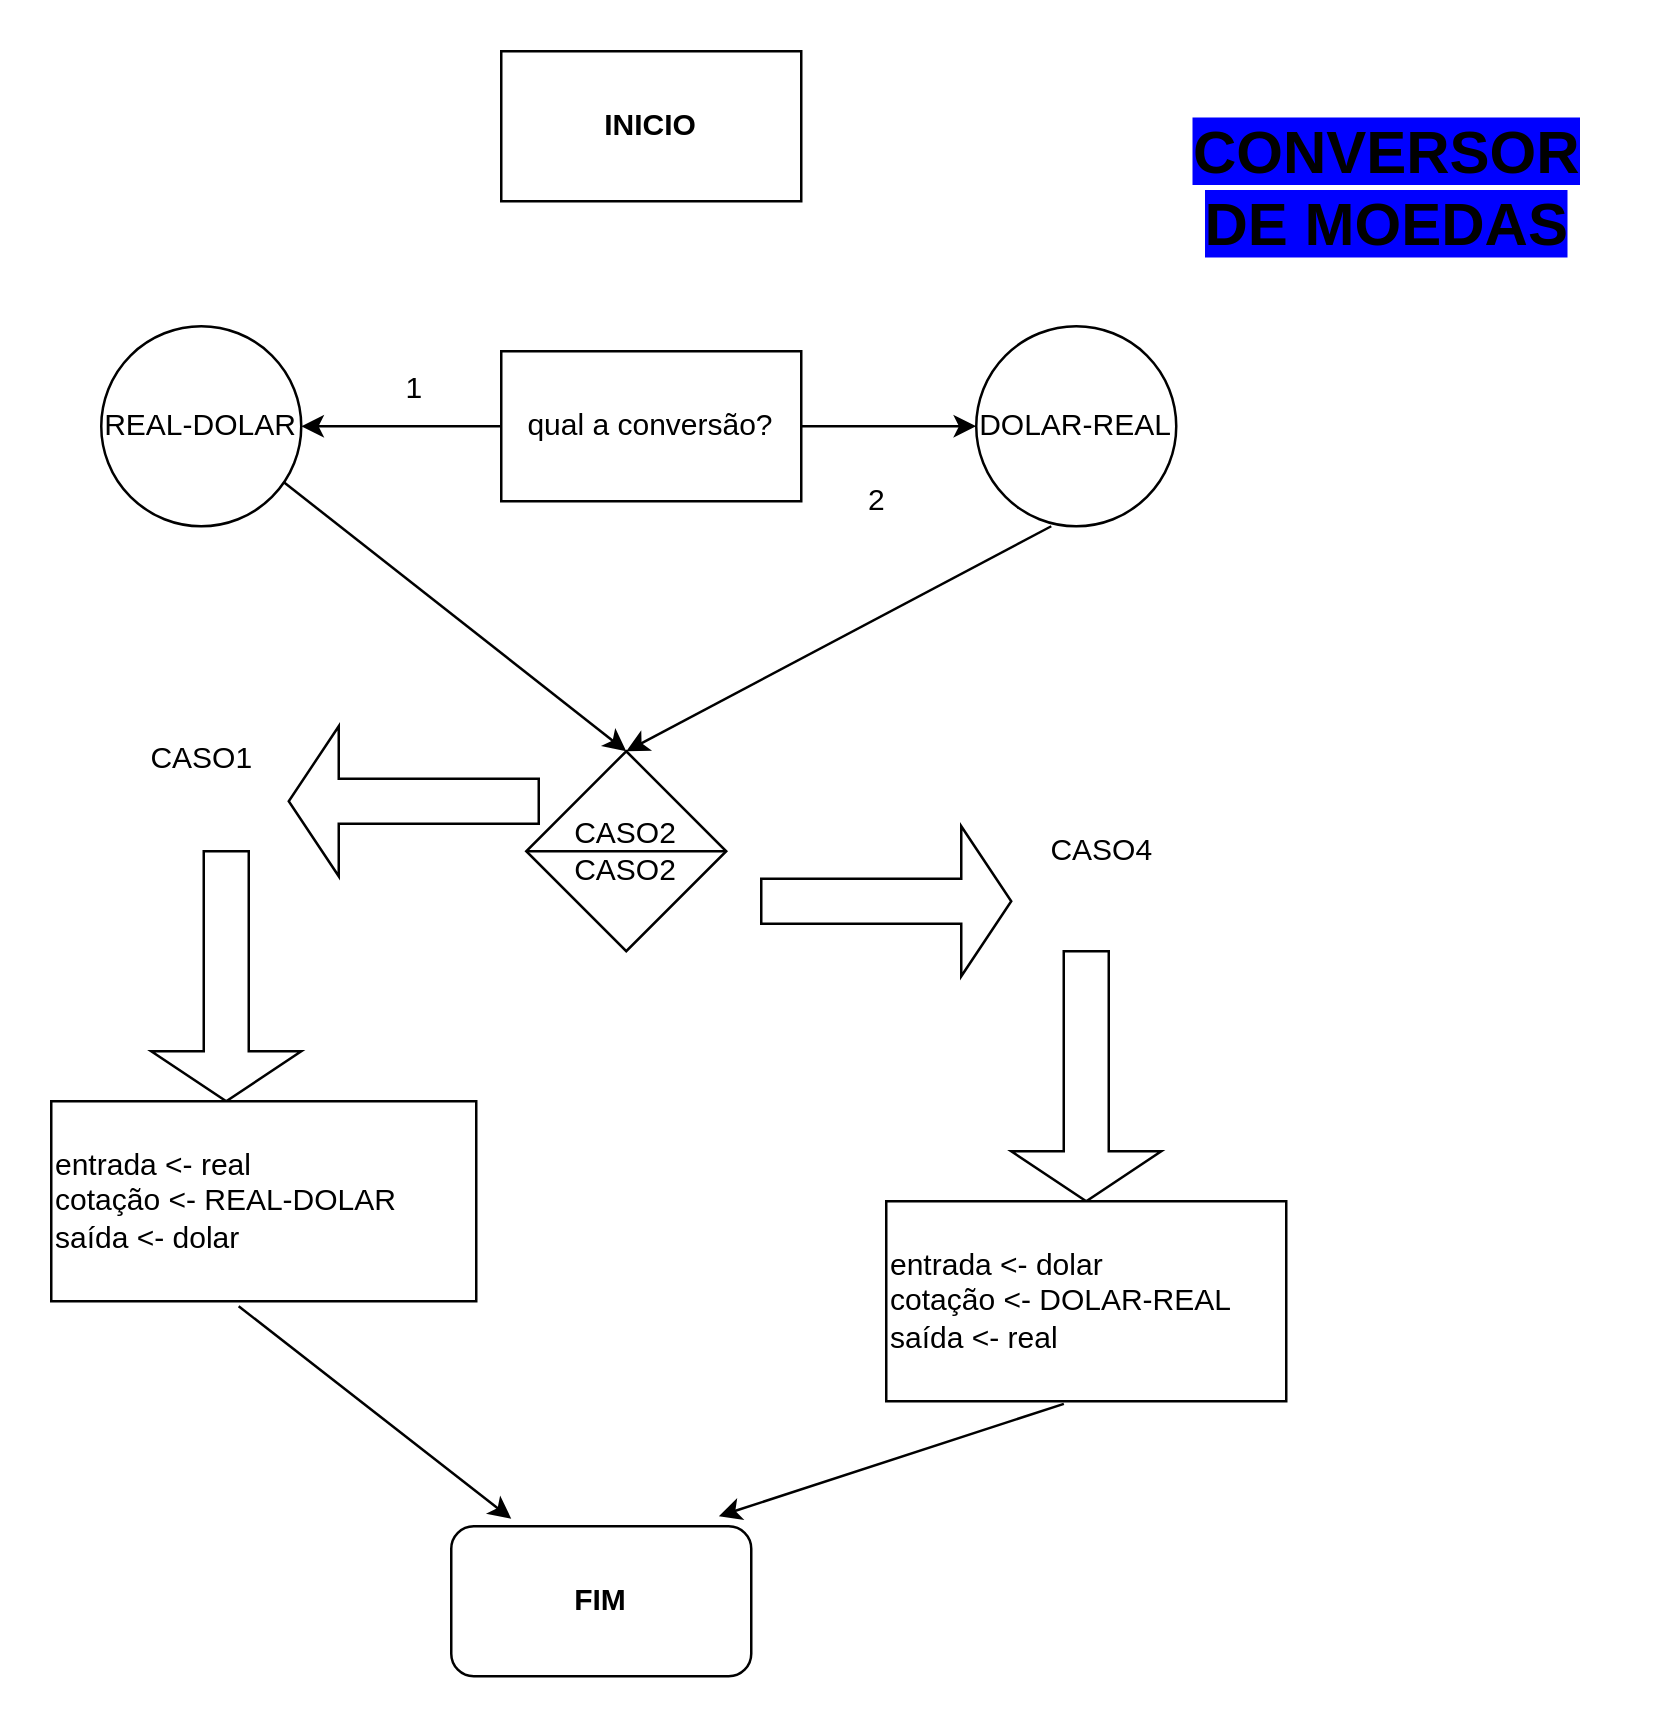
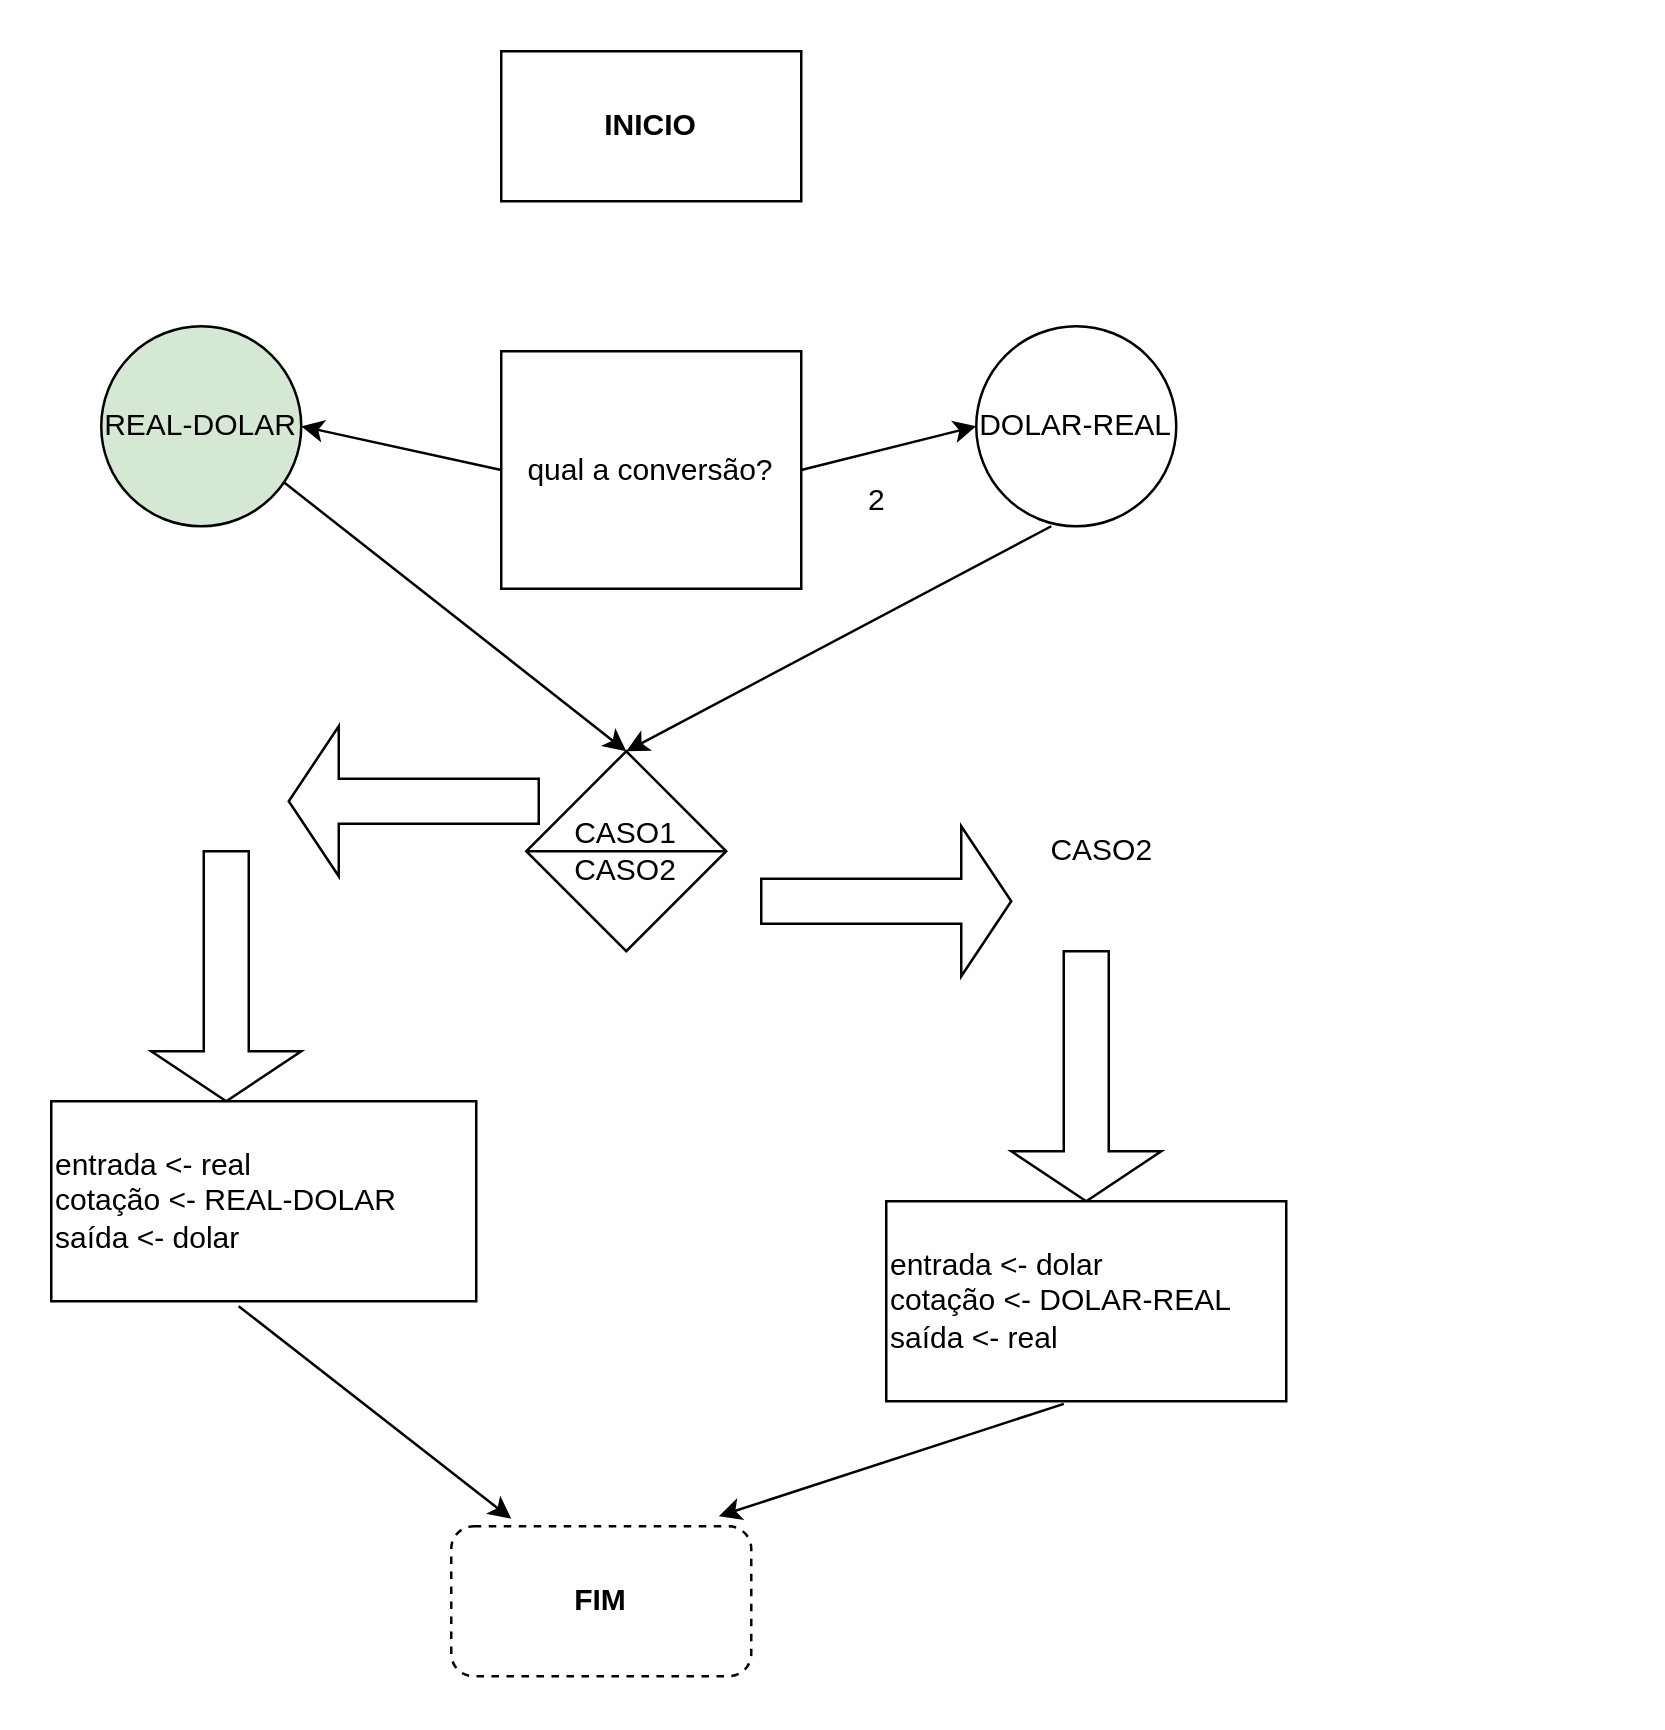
(1386, 189) -> none
(414, 389) -> none
(201, 426) -> (201, 426)
(651, 426) -> (651, 470)
(201, 759) -> none
(626, 851) -> (626, 851)
(1103, 851) -> (1103, 851)
(601, 1601) -> (601, 1601)
